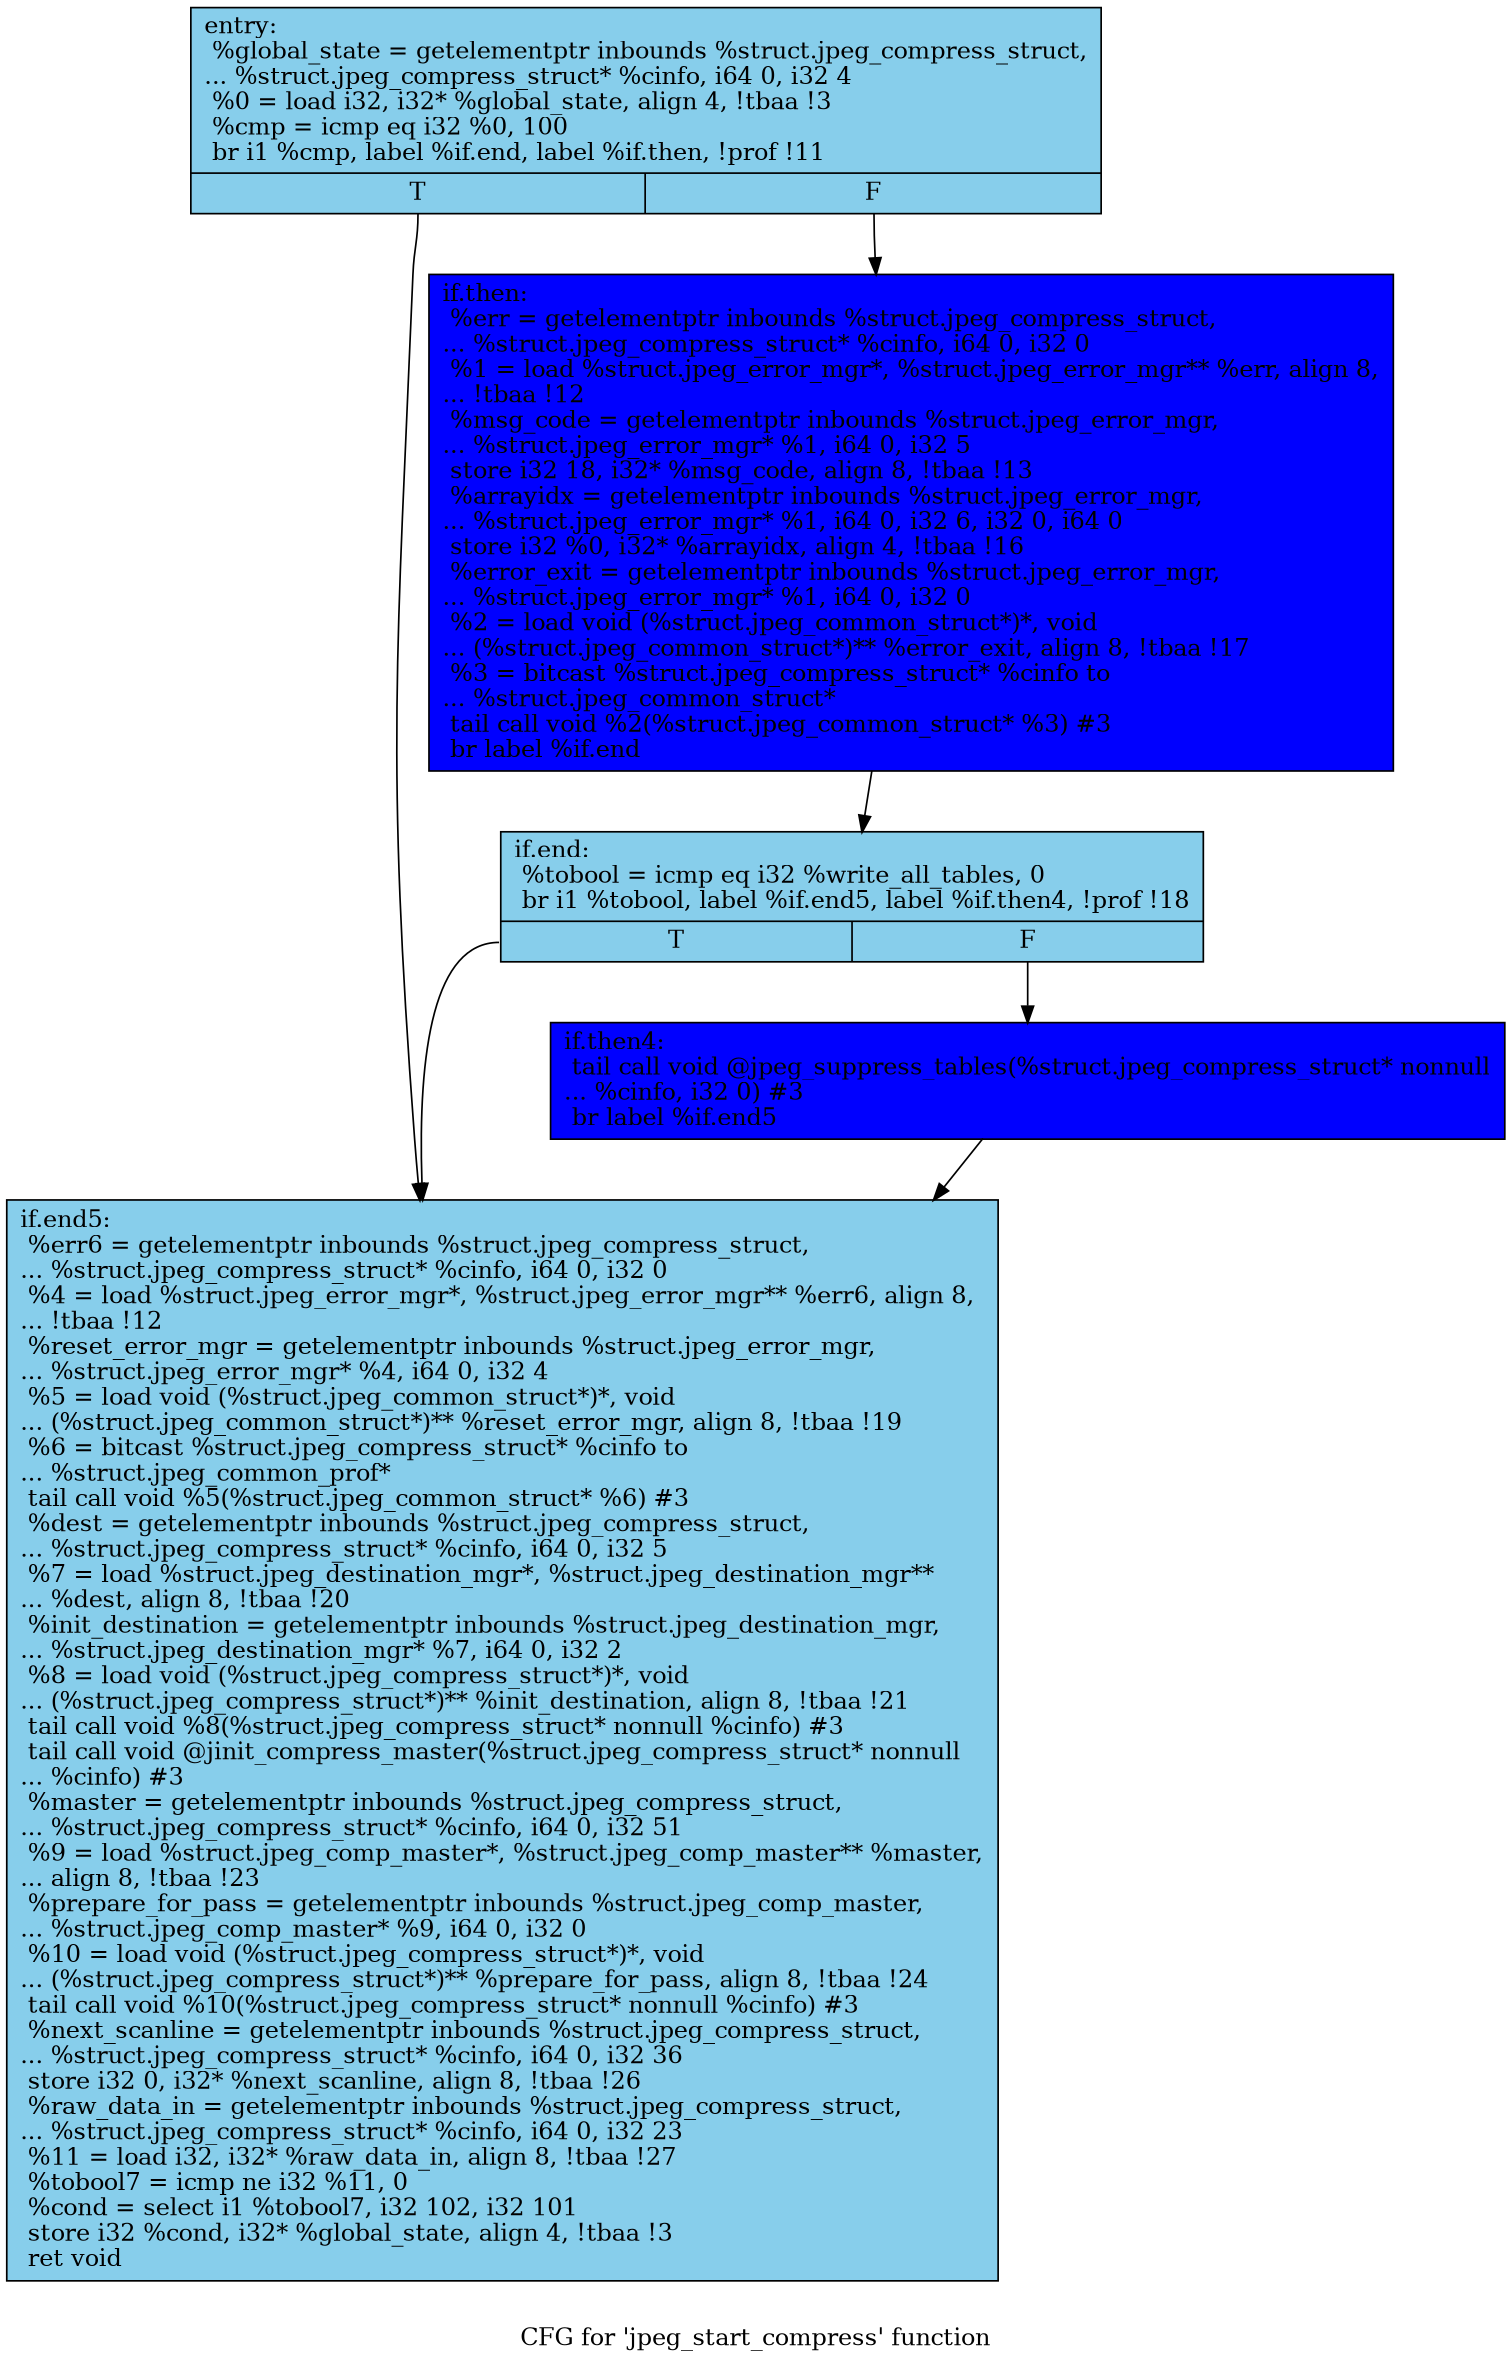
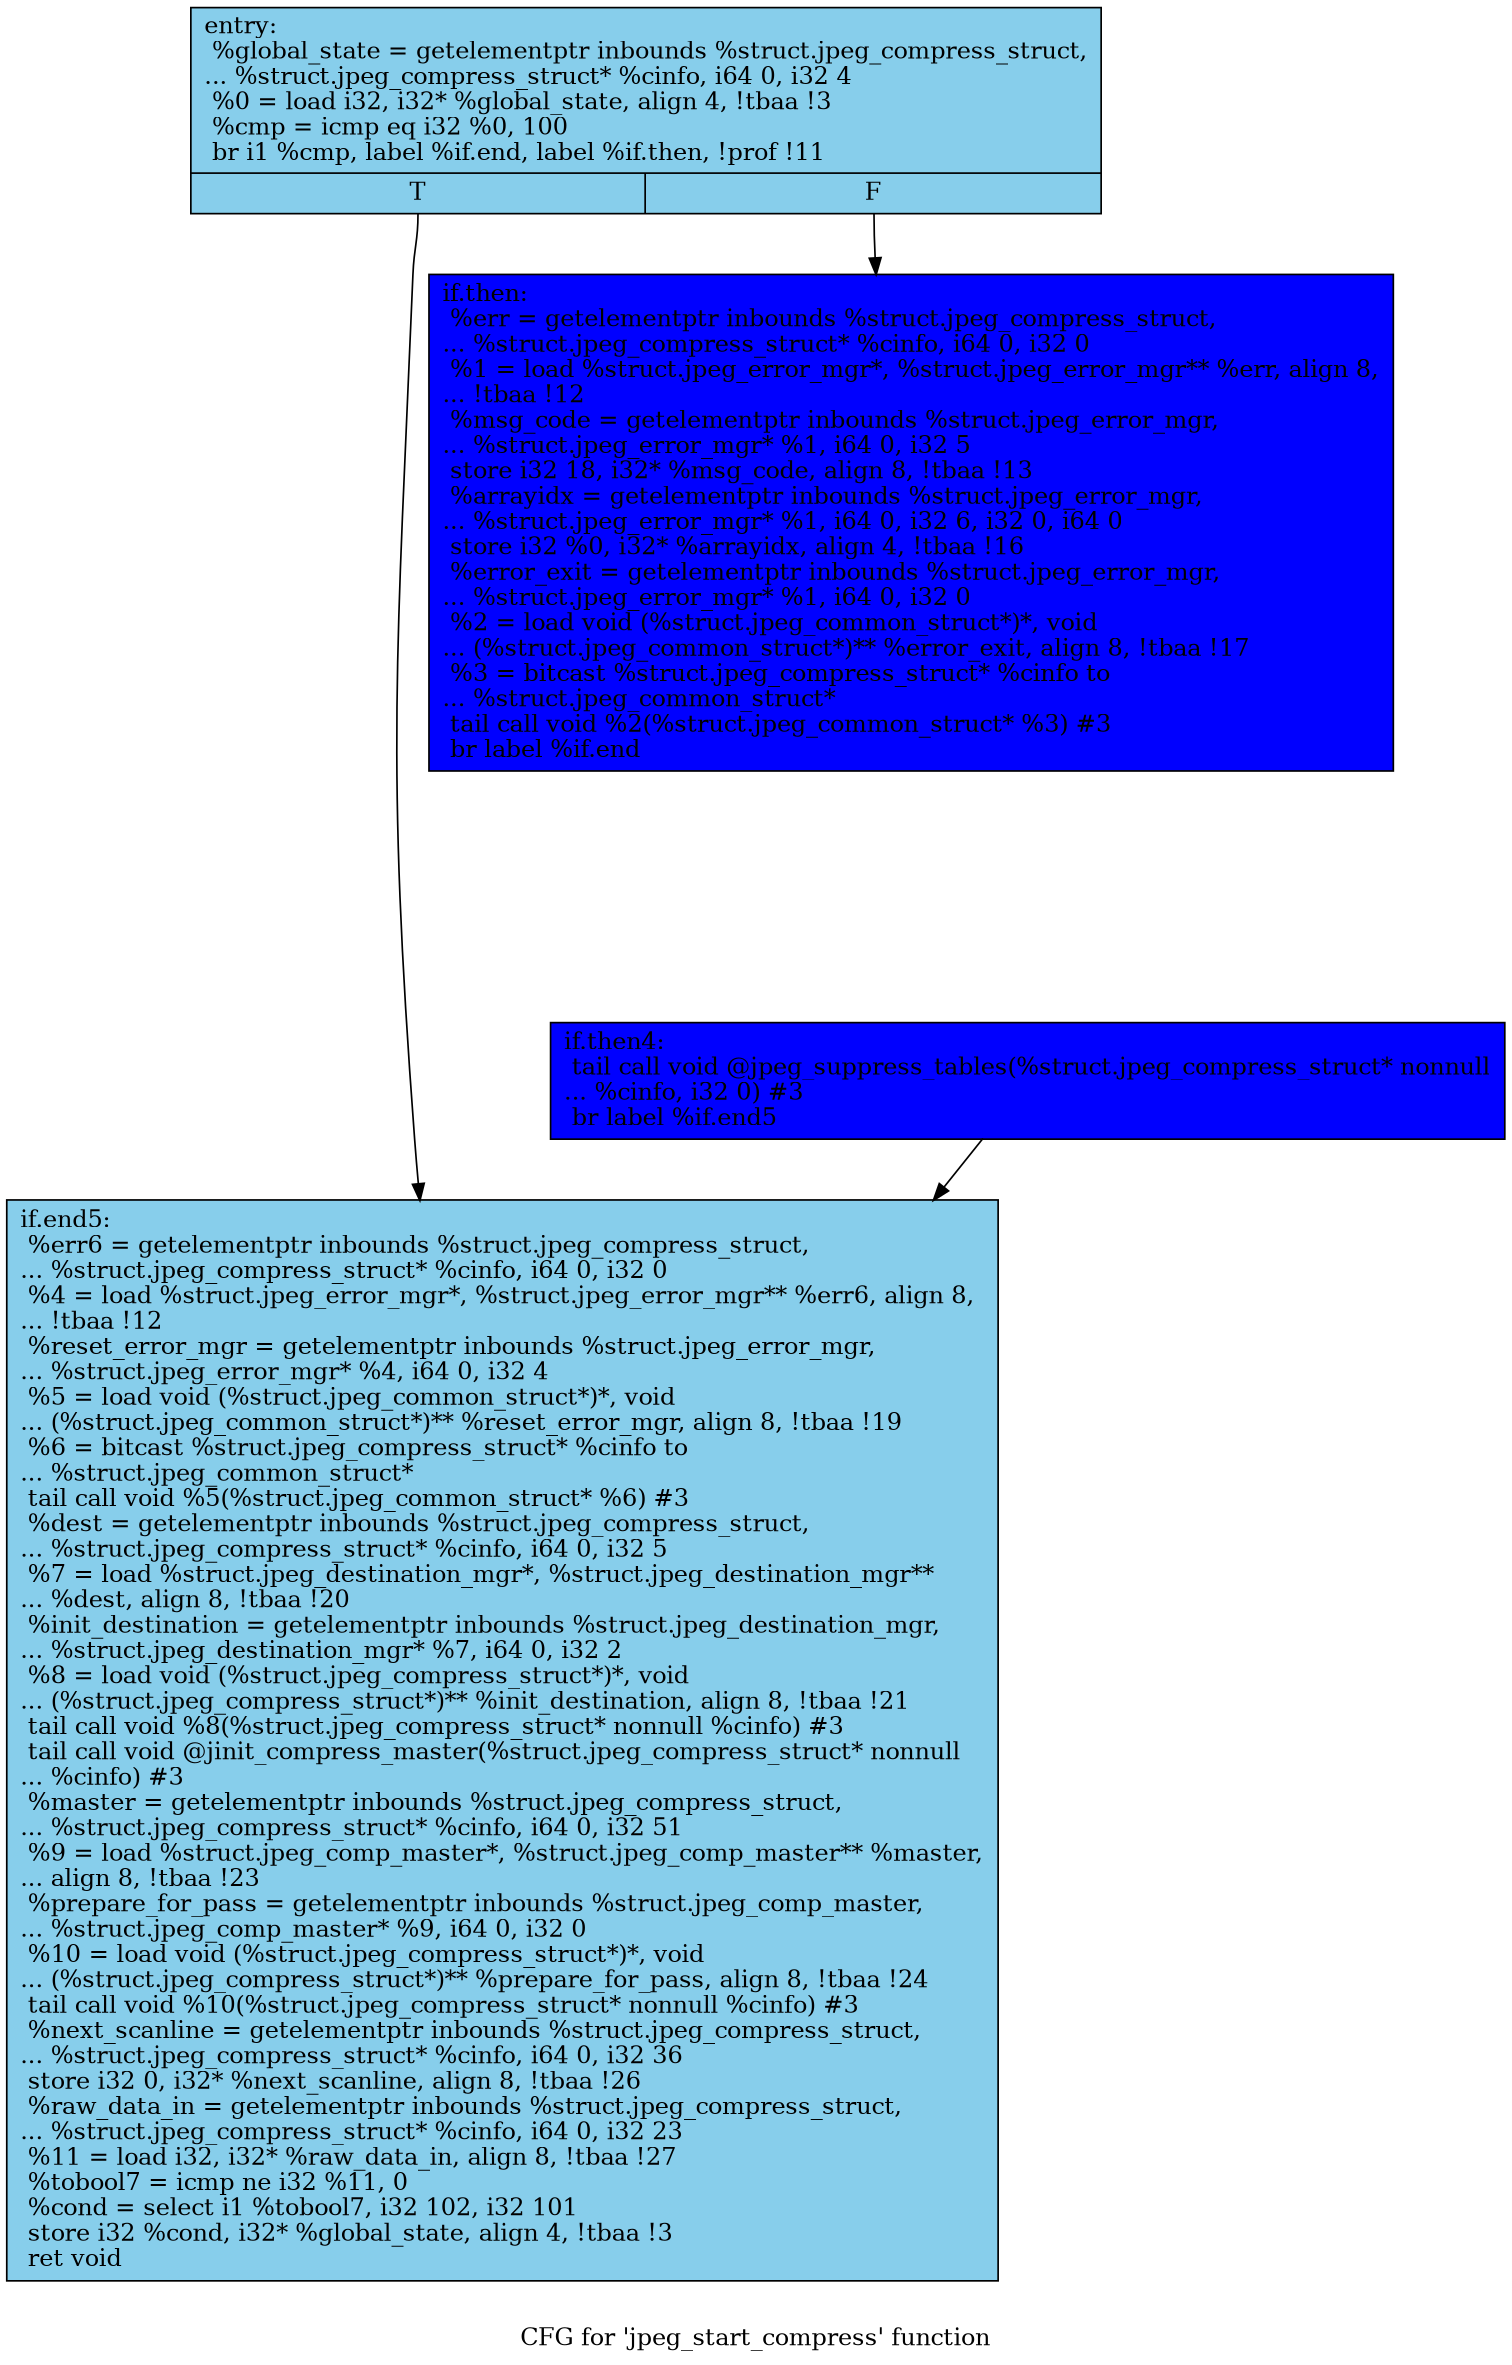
(852, 897) -> none
(206, 1474) -> (217, 1474)
